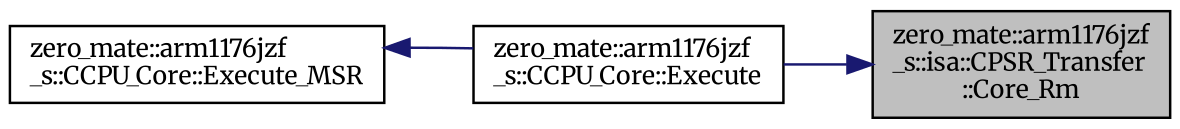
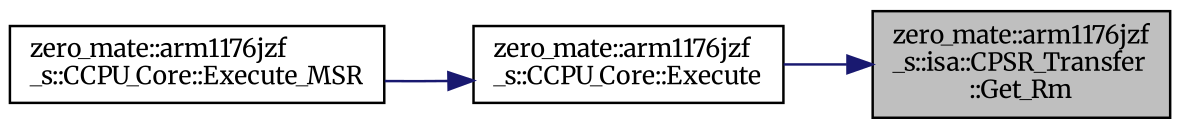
(442, 48) -> (416, 81)
(1021, 64) -> (1021, 64)
